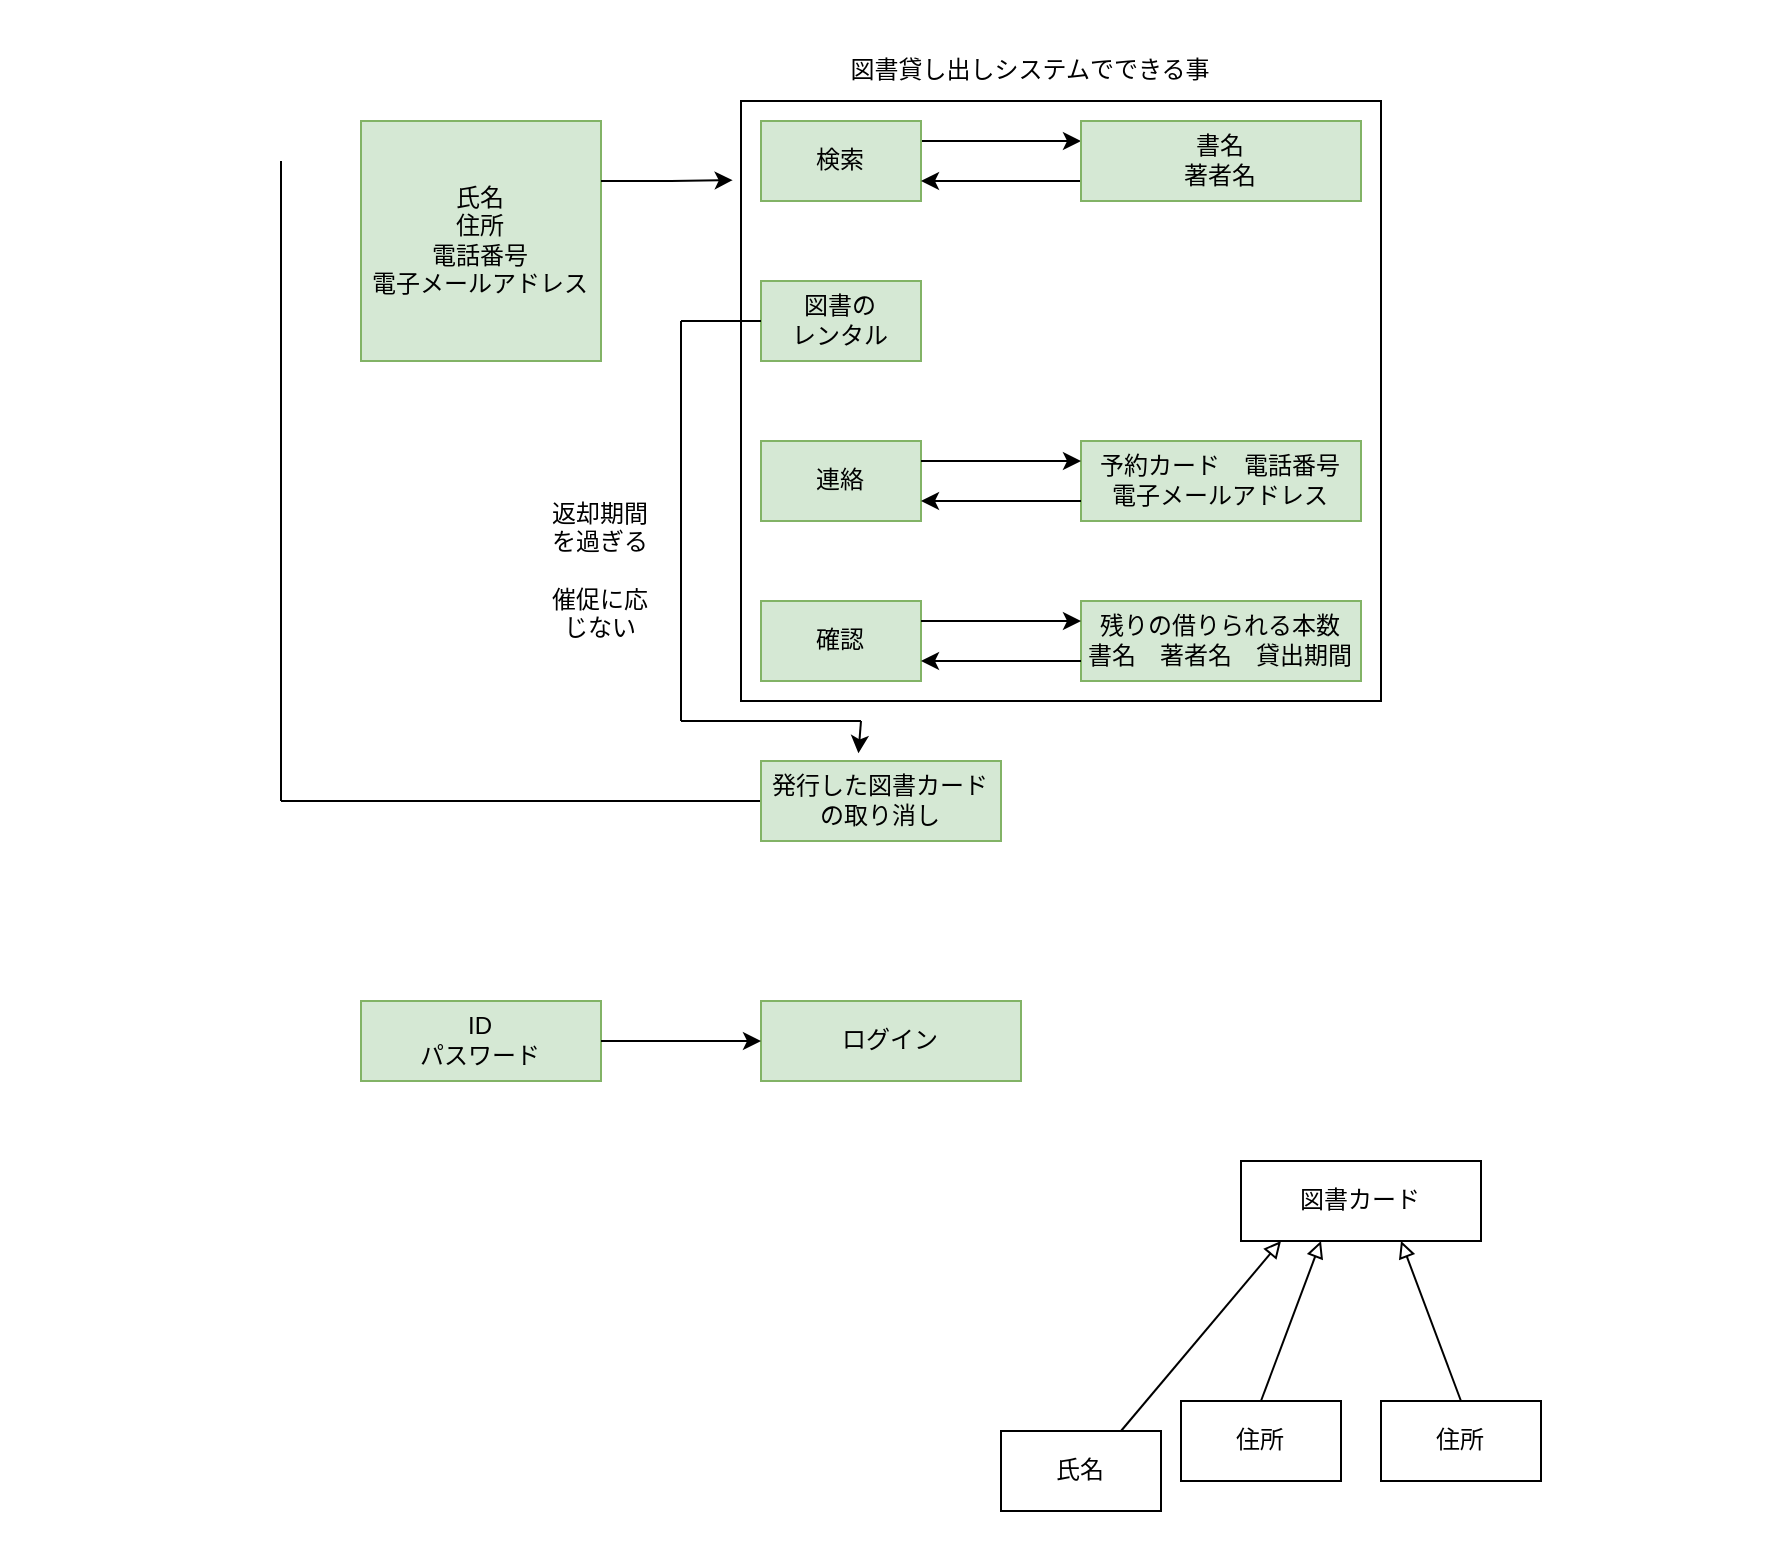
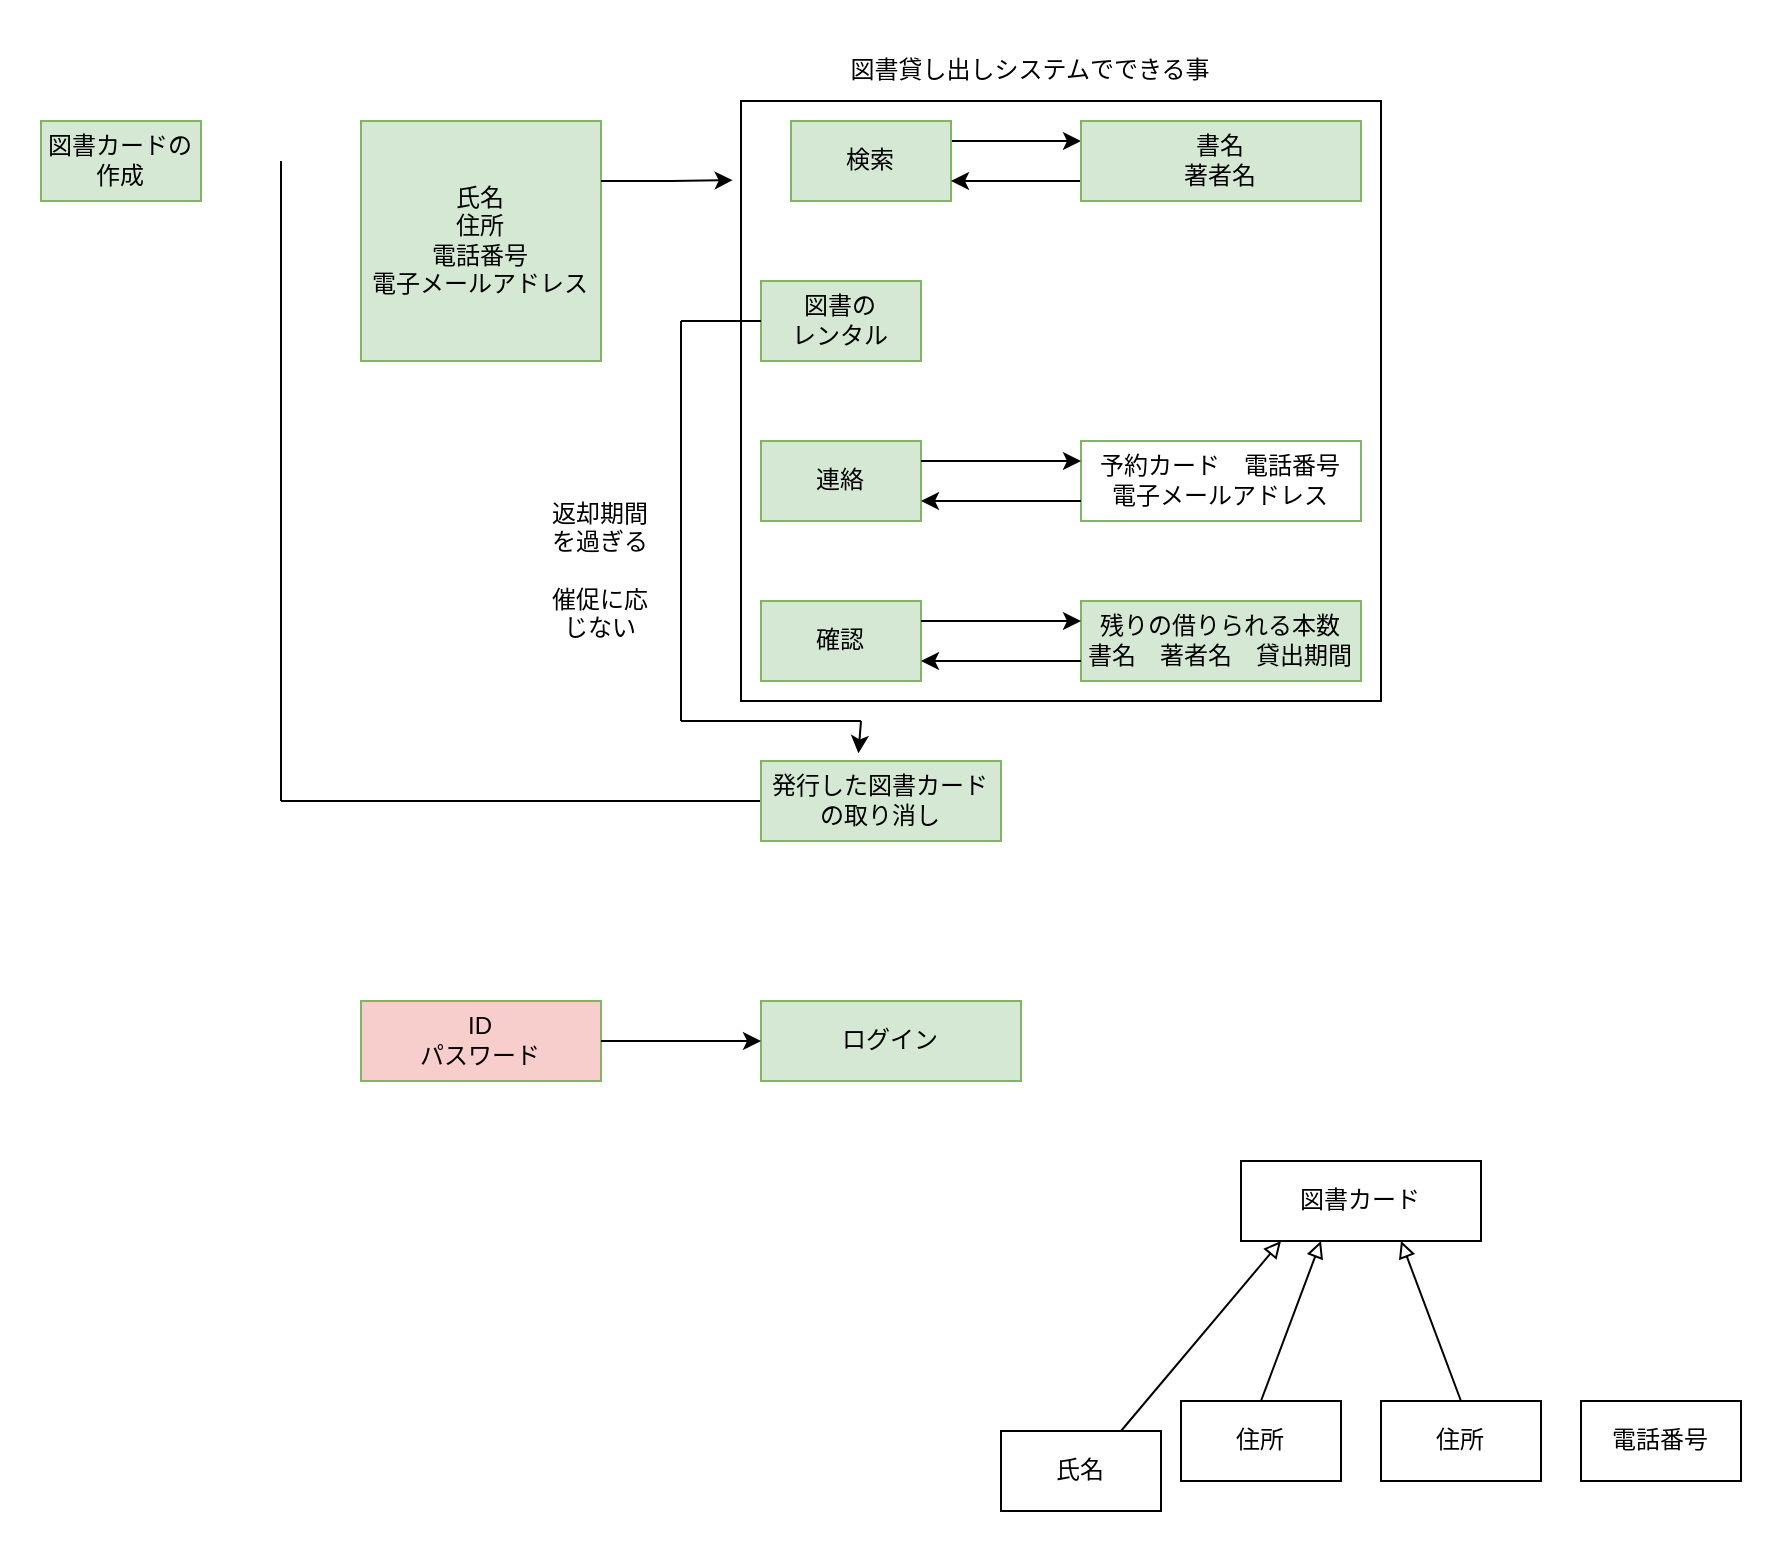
none -> (121, 161)
(841, 161) -> (871, 161)
(1221, 481) -> (1221, 481)
(481, 1041) -> (481, 1041)
none -> (1661, 1441)
